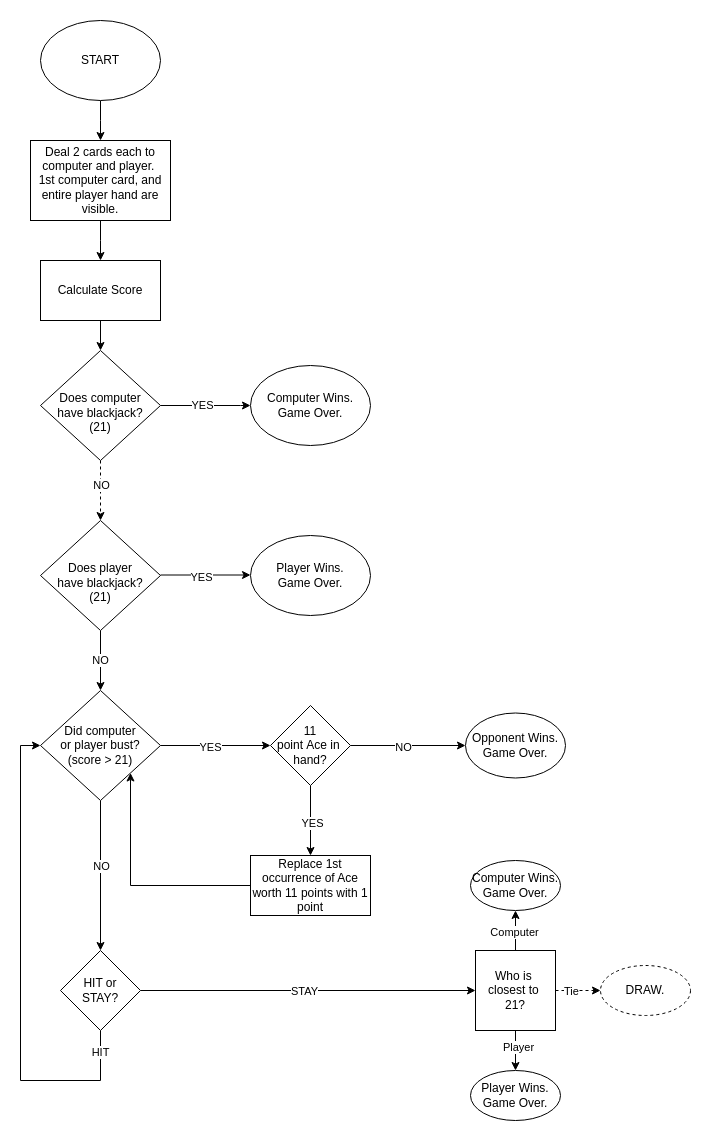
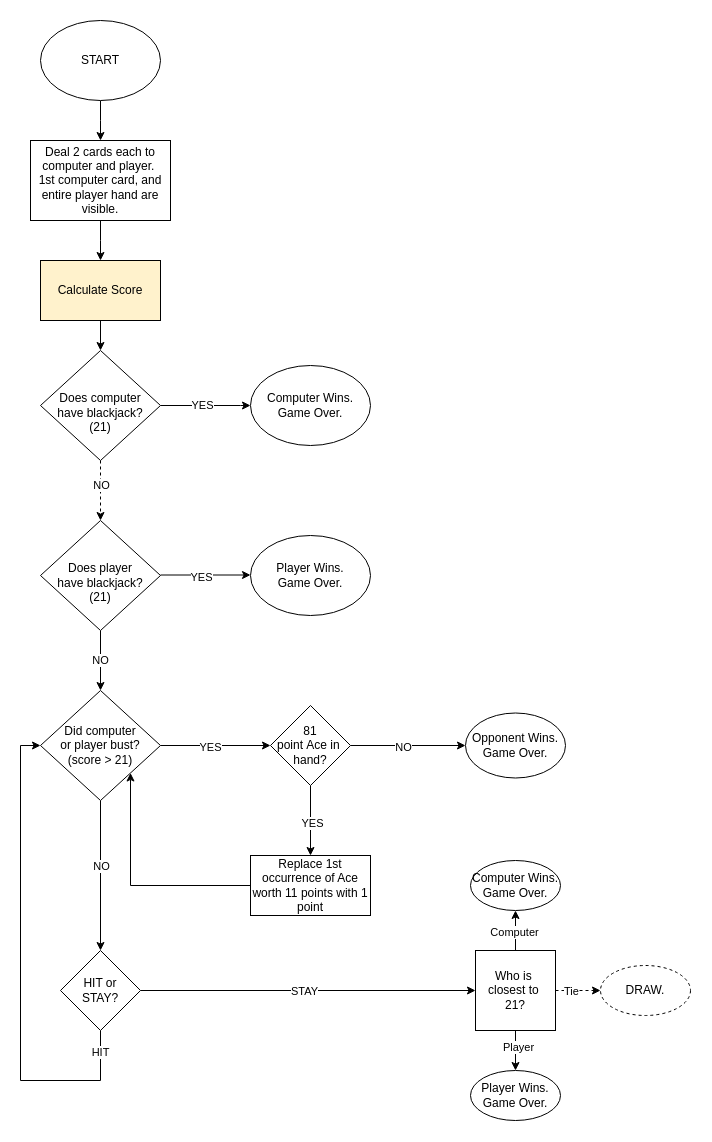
(101, 291) -> (101, 291)
(311, 746) -> (311, 746)
